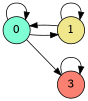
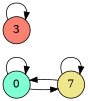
(71, 30) -> (71, 85)
(41, 55) -> none
